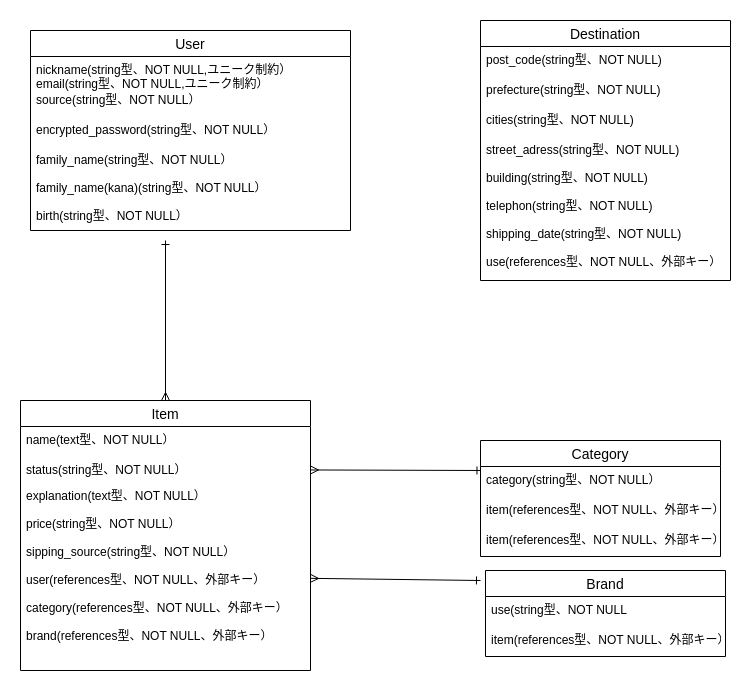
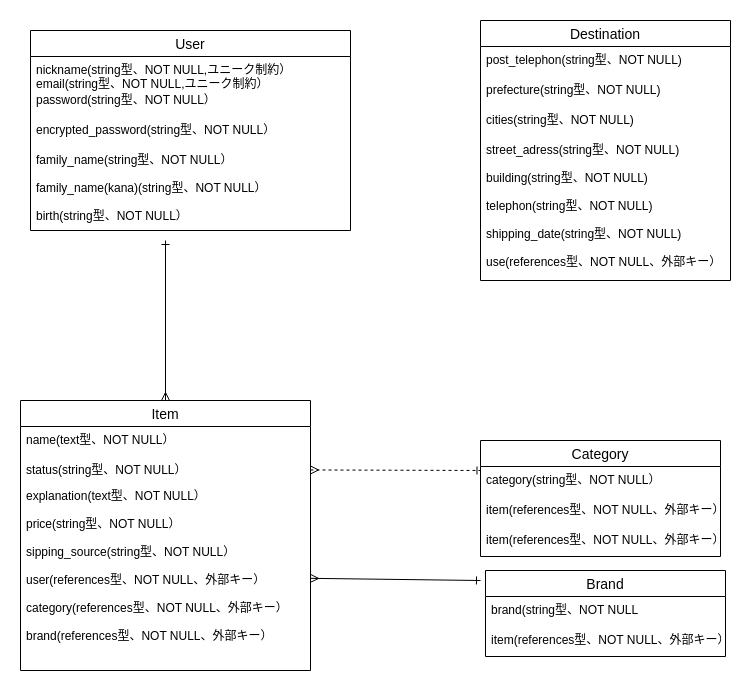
(579, 60) -> (591, 60)
(121, 100) -> (128, 100)
(395, 470) -> (395, 470)
(560, 610) -> (567, 610)
